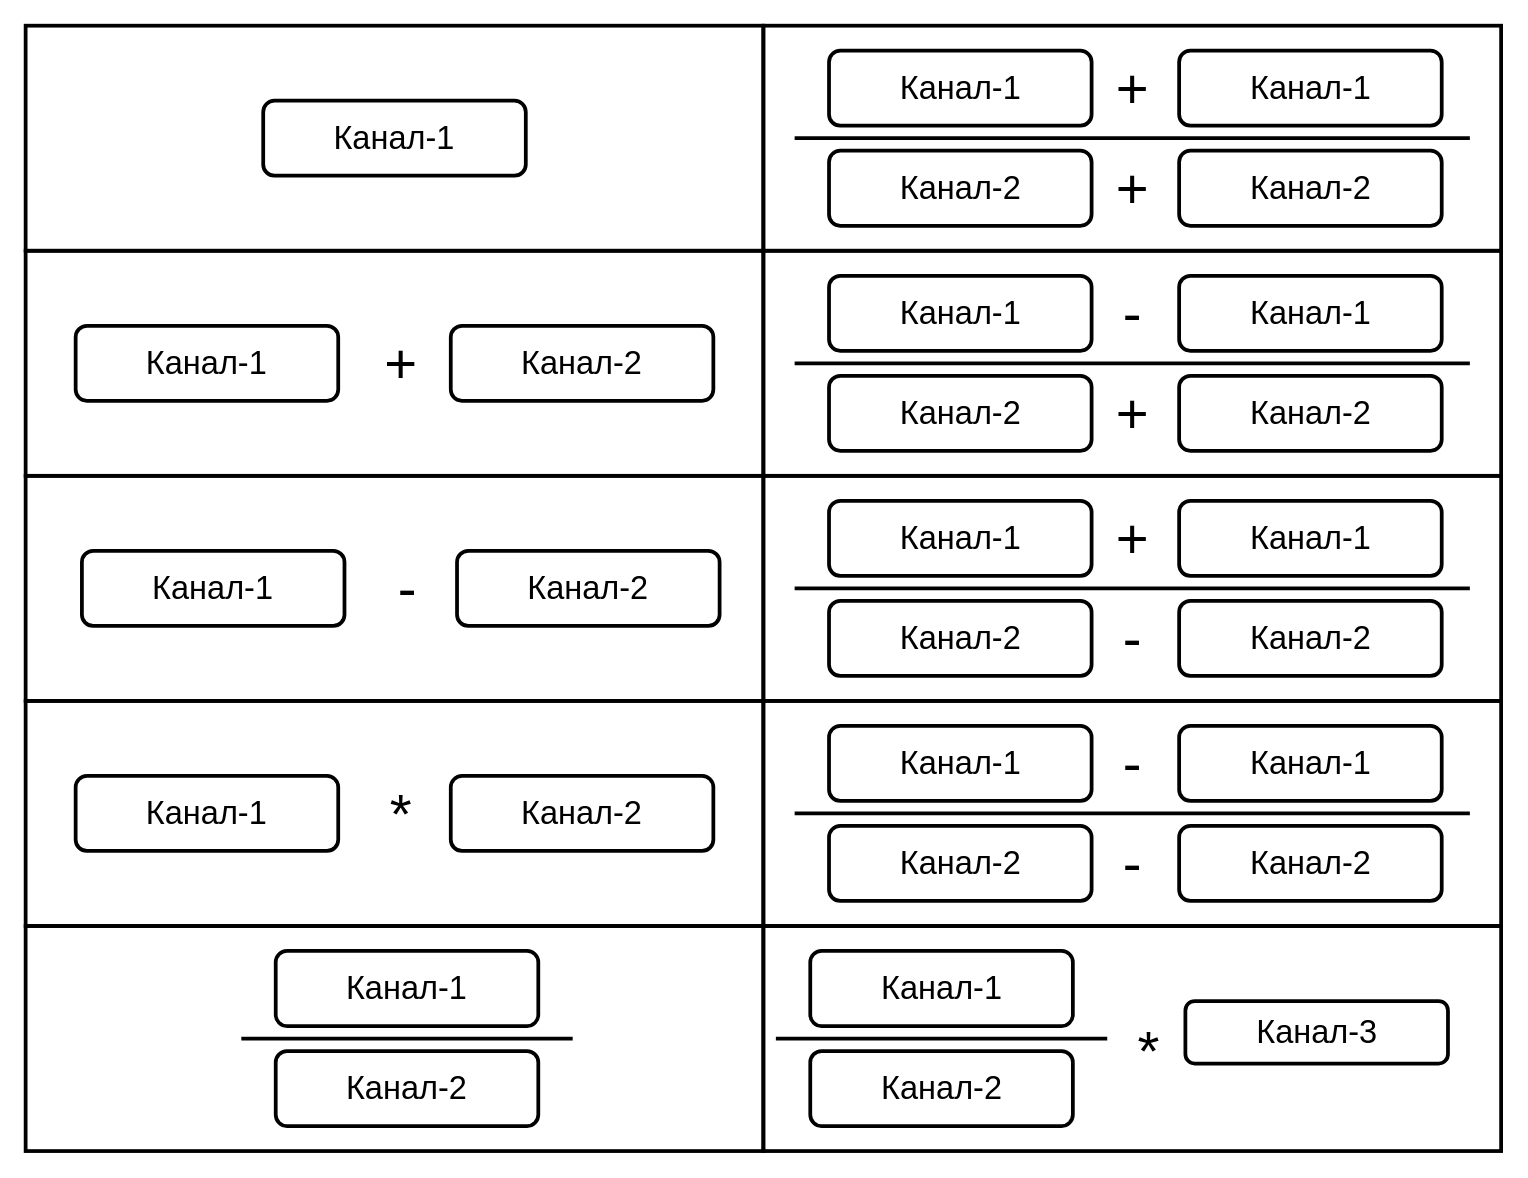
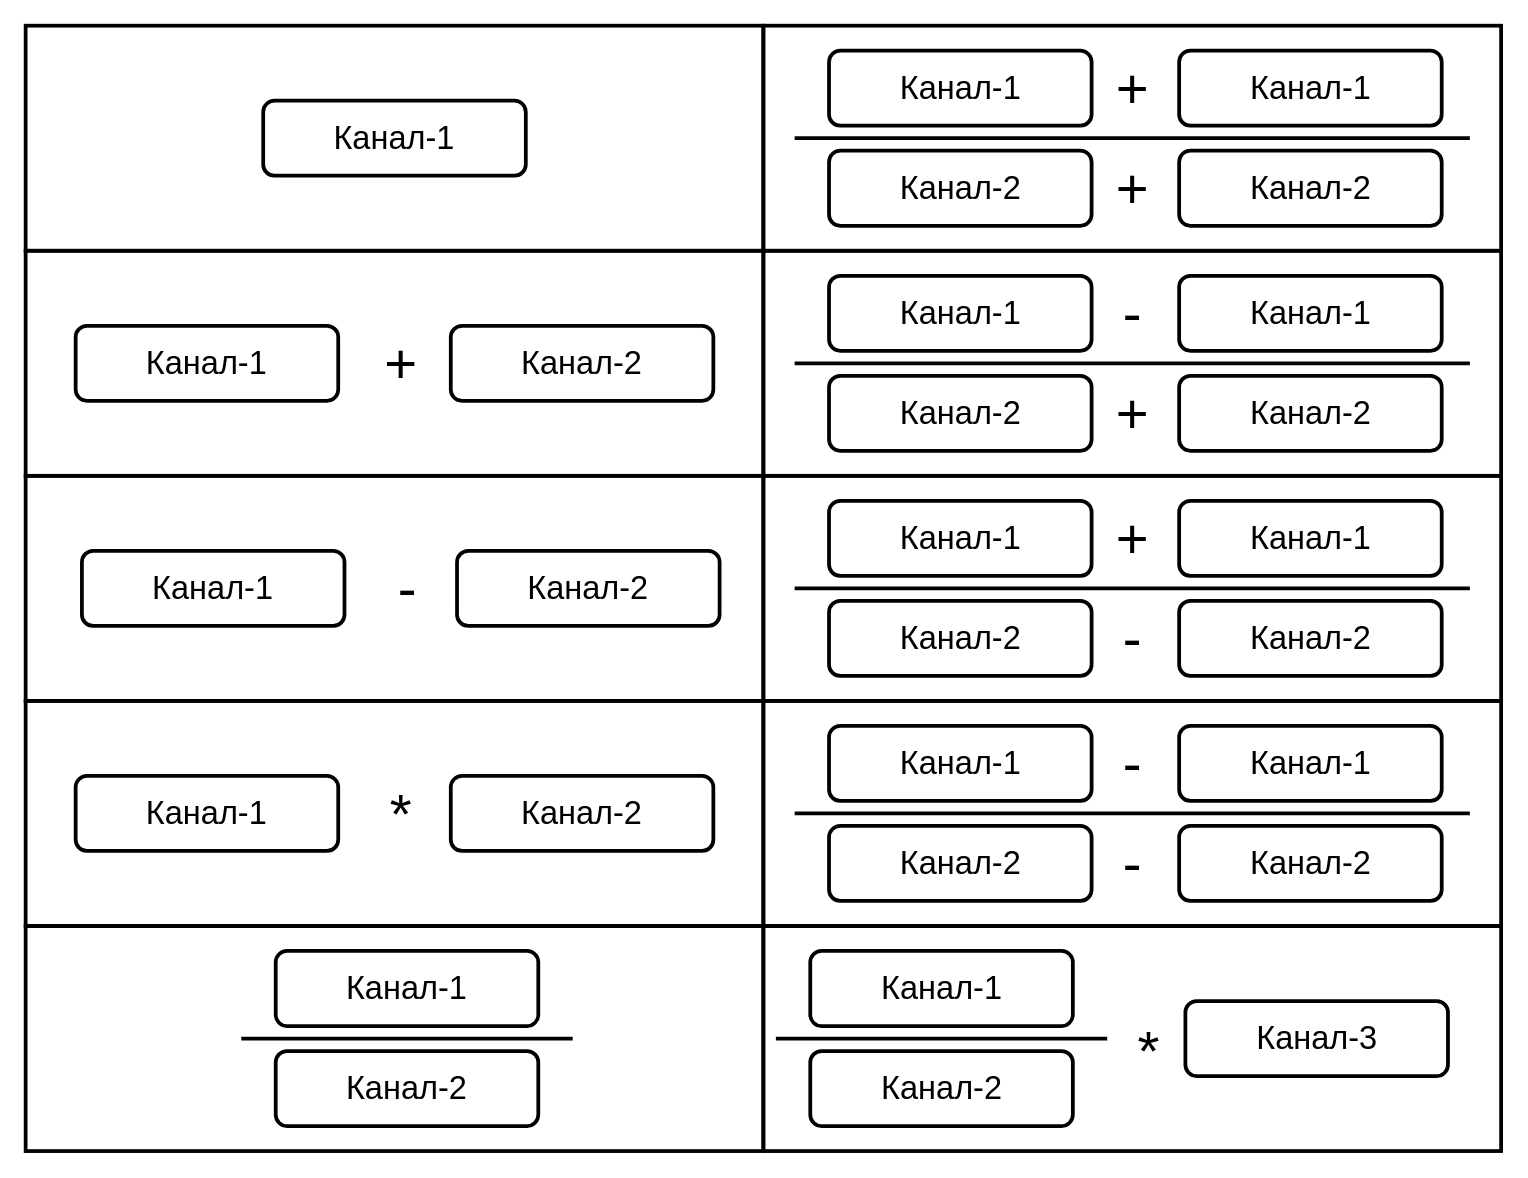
(1316, 1032) -> (1316, 1038)
